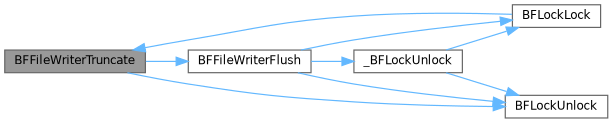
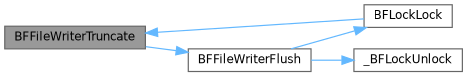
(476, 41) -> none
(557, 107) -> none
